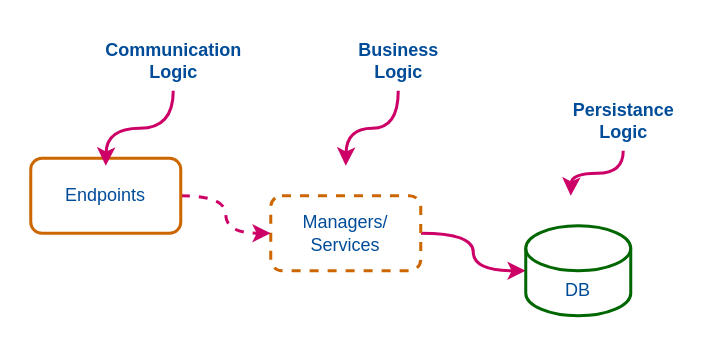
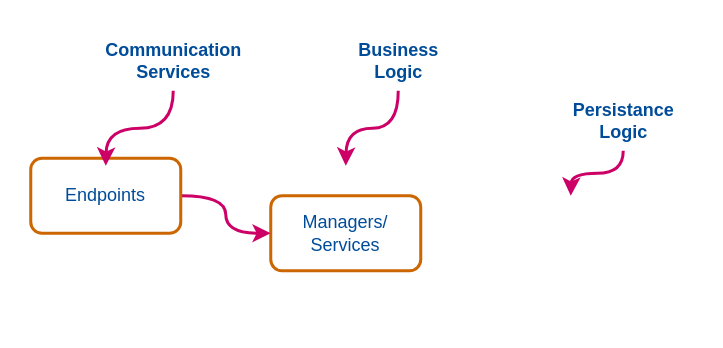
(174, 61) -> (174, 61)
(225, 210) -> (225, 210)
(346, 233) -> (346, 233)
(472, 246) -> none
(578, 271) -> none
